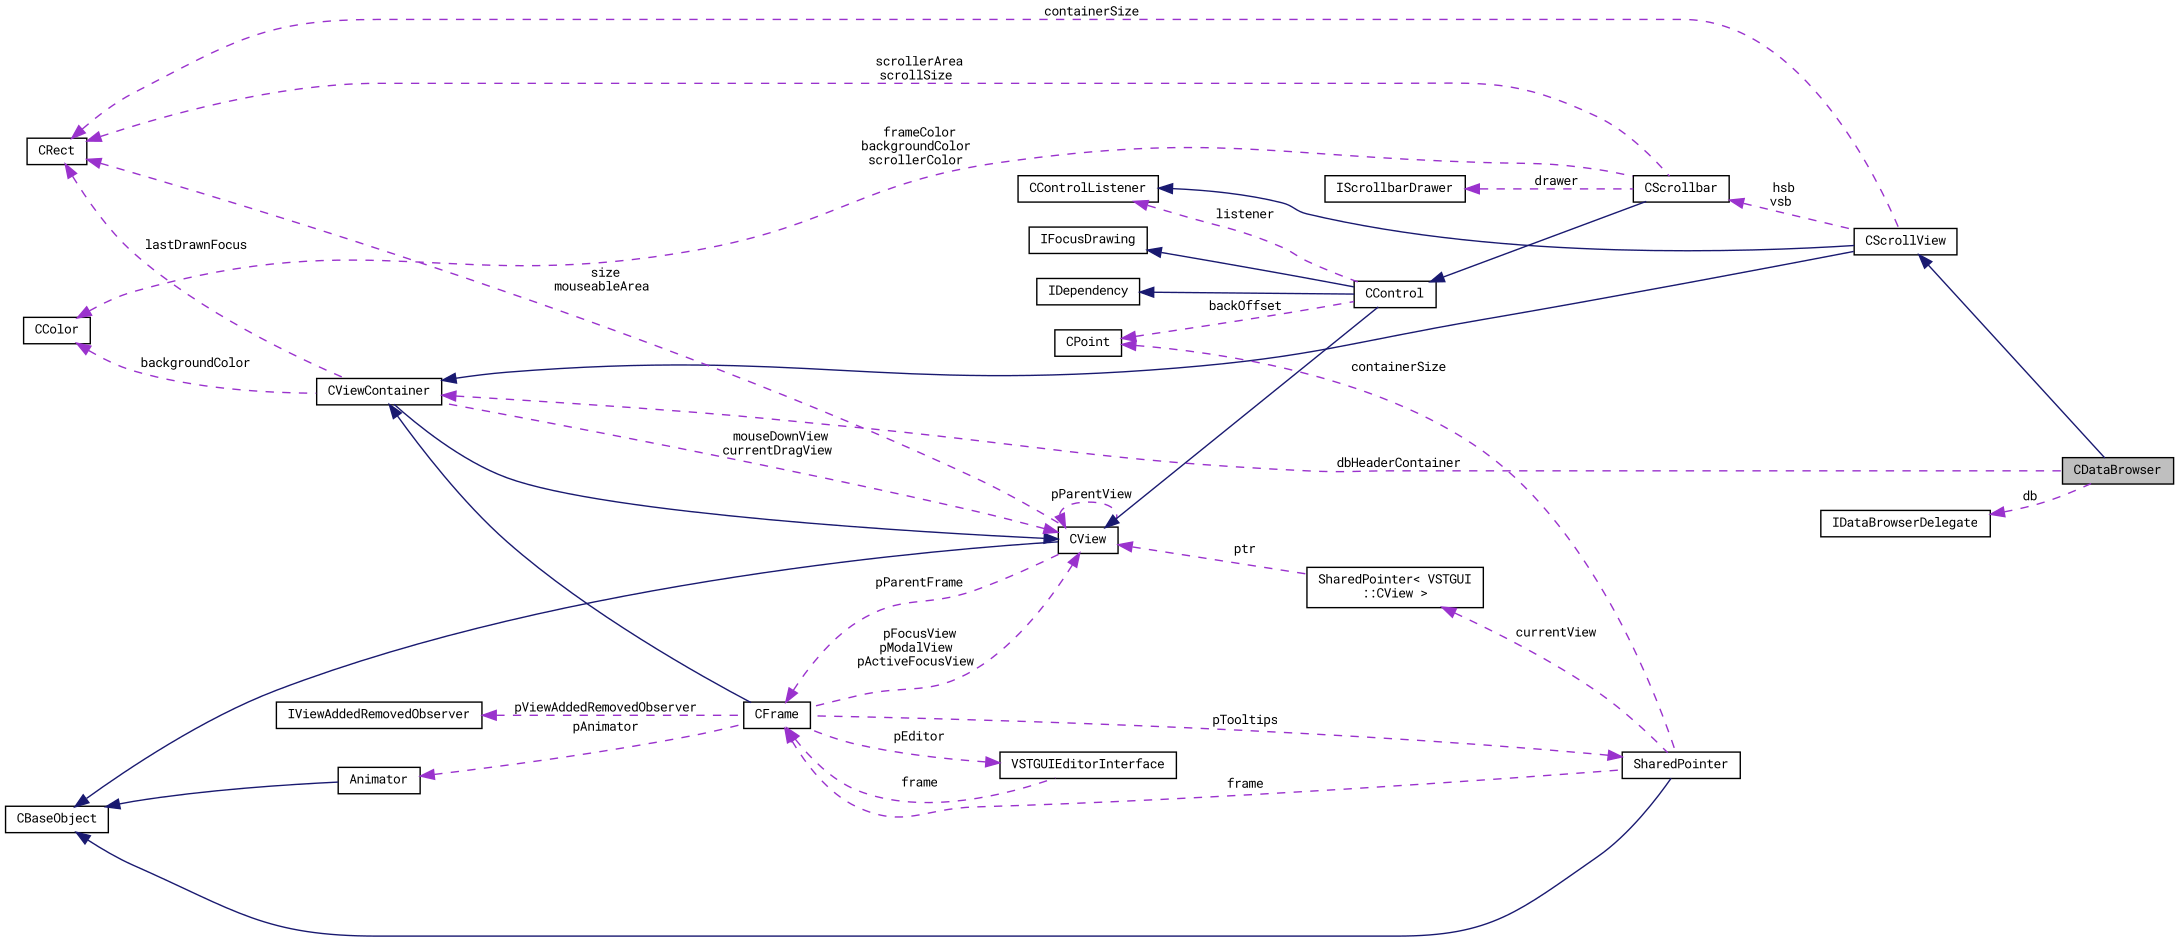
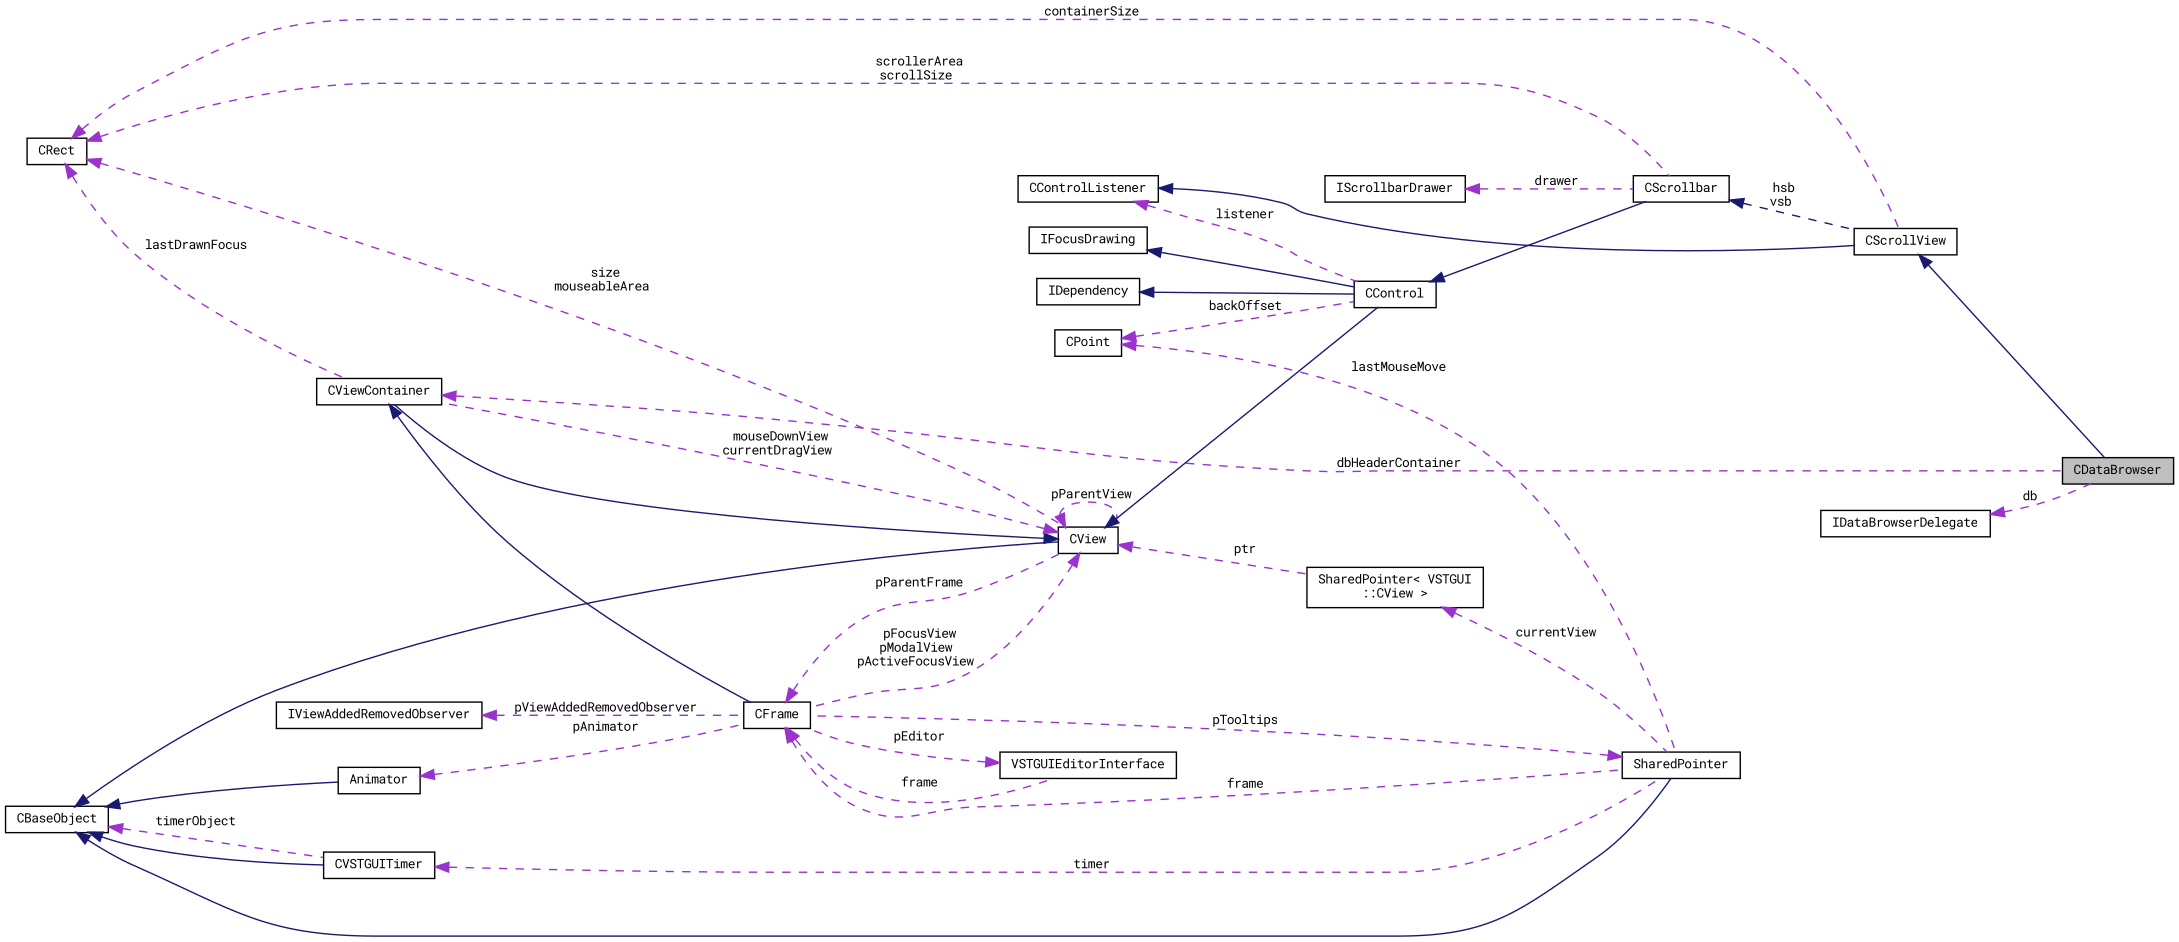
(1799, 217) -> (1799, 217)
(57, 331) -> none
(1395, 368) -> (1395, 368)
(1159, 369) -> none
none -> (379, 865)
